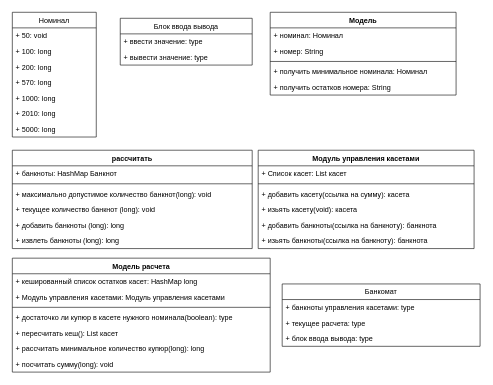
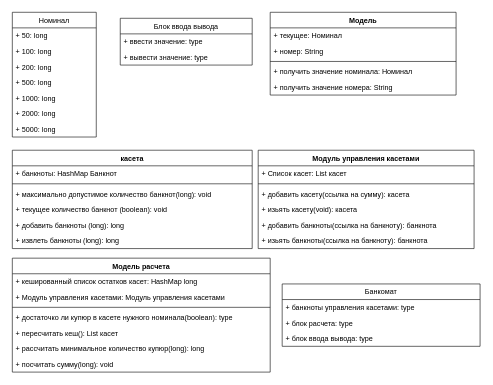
(32, 36) -> (32, 36)
(307, 36) -> (307, 36)
(350, 72) -> (344, 72)
(34, 83) -> (34, 83)
(337, 88) -> (337, 88)
(36, 114) -> (36, 114)
(132, 158) -> (132, 158)
(91, 210) -> (97, 210)
(328, 323) -> (322, 323)
